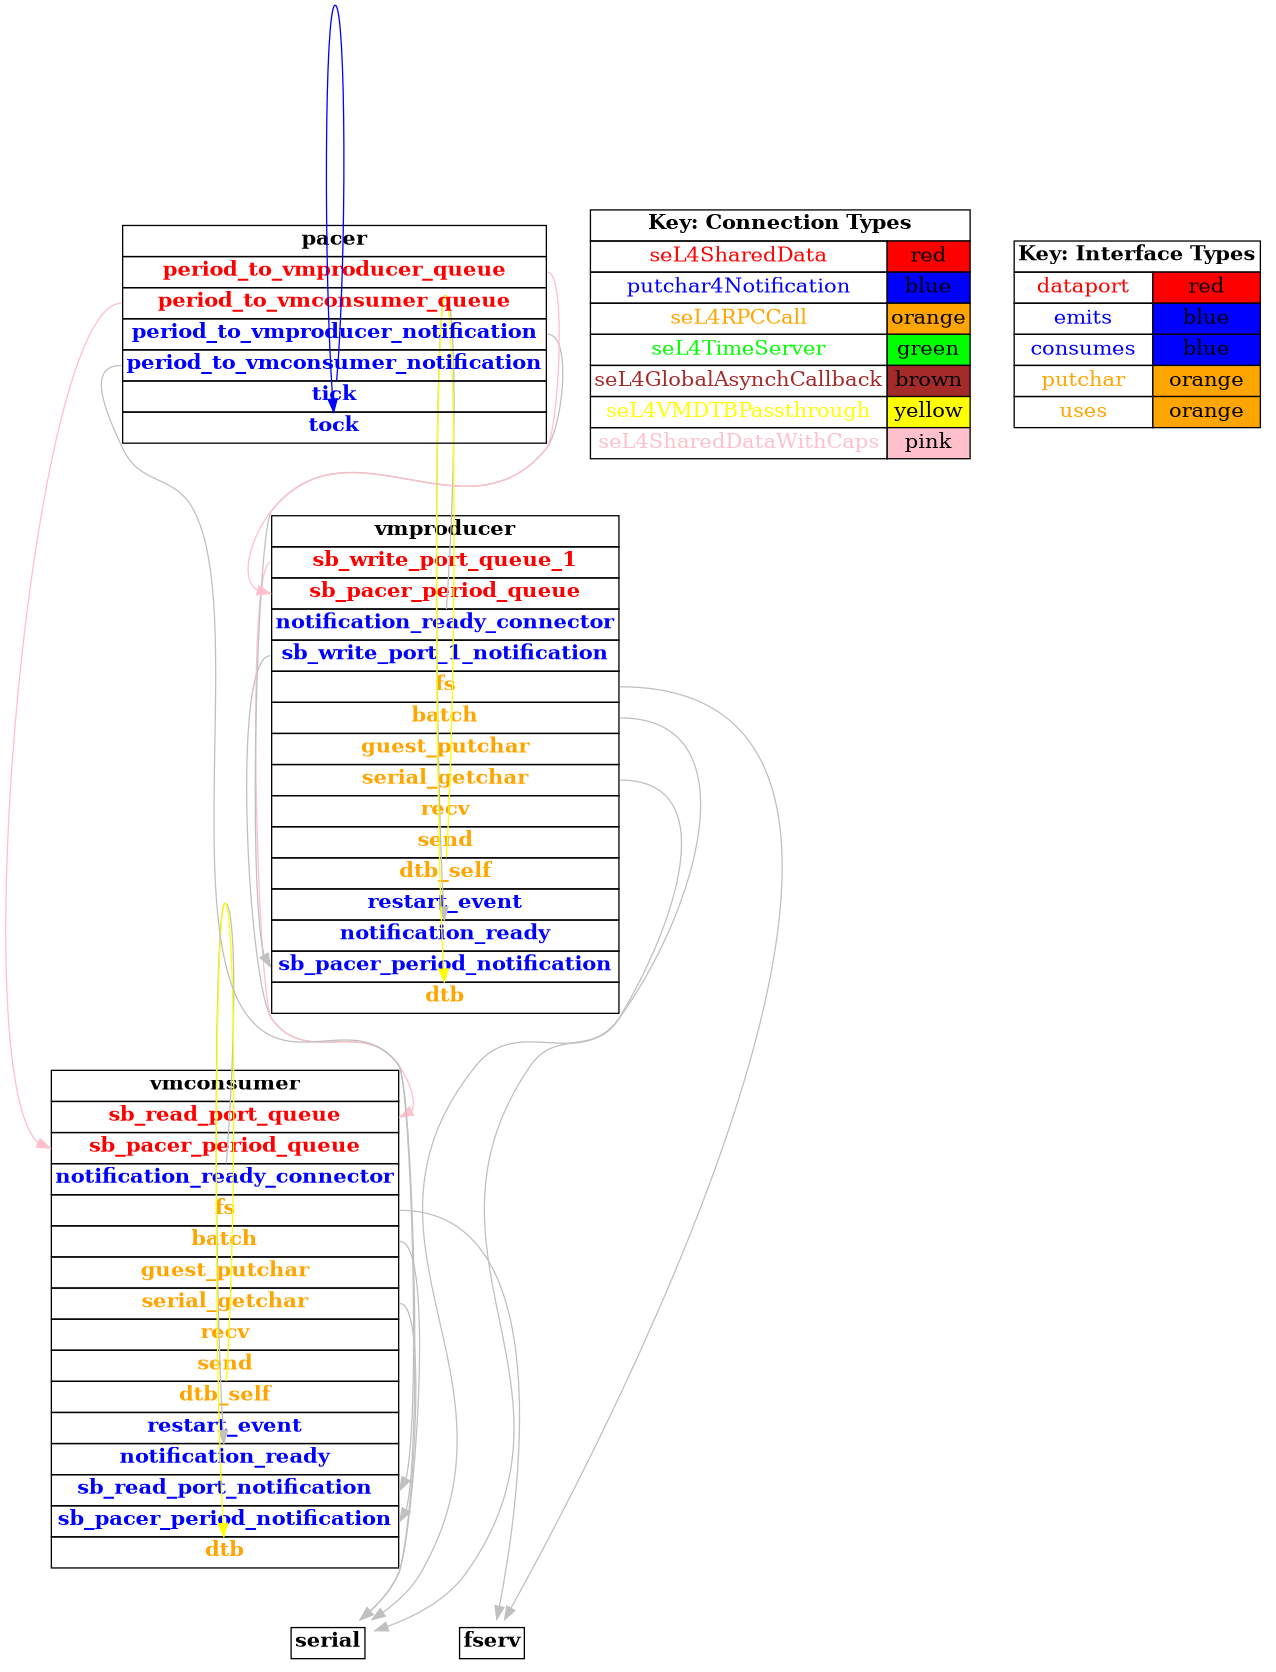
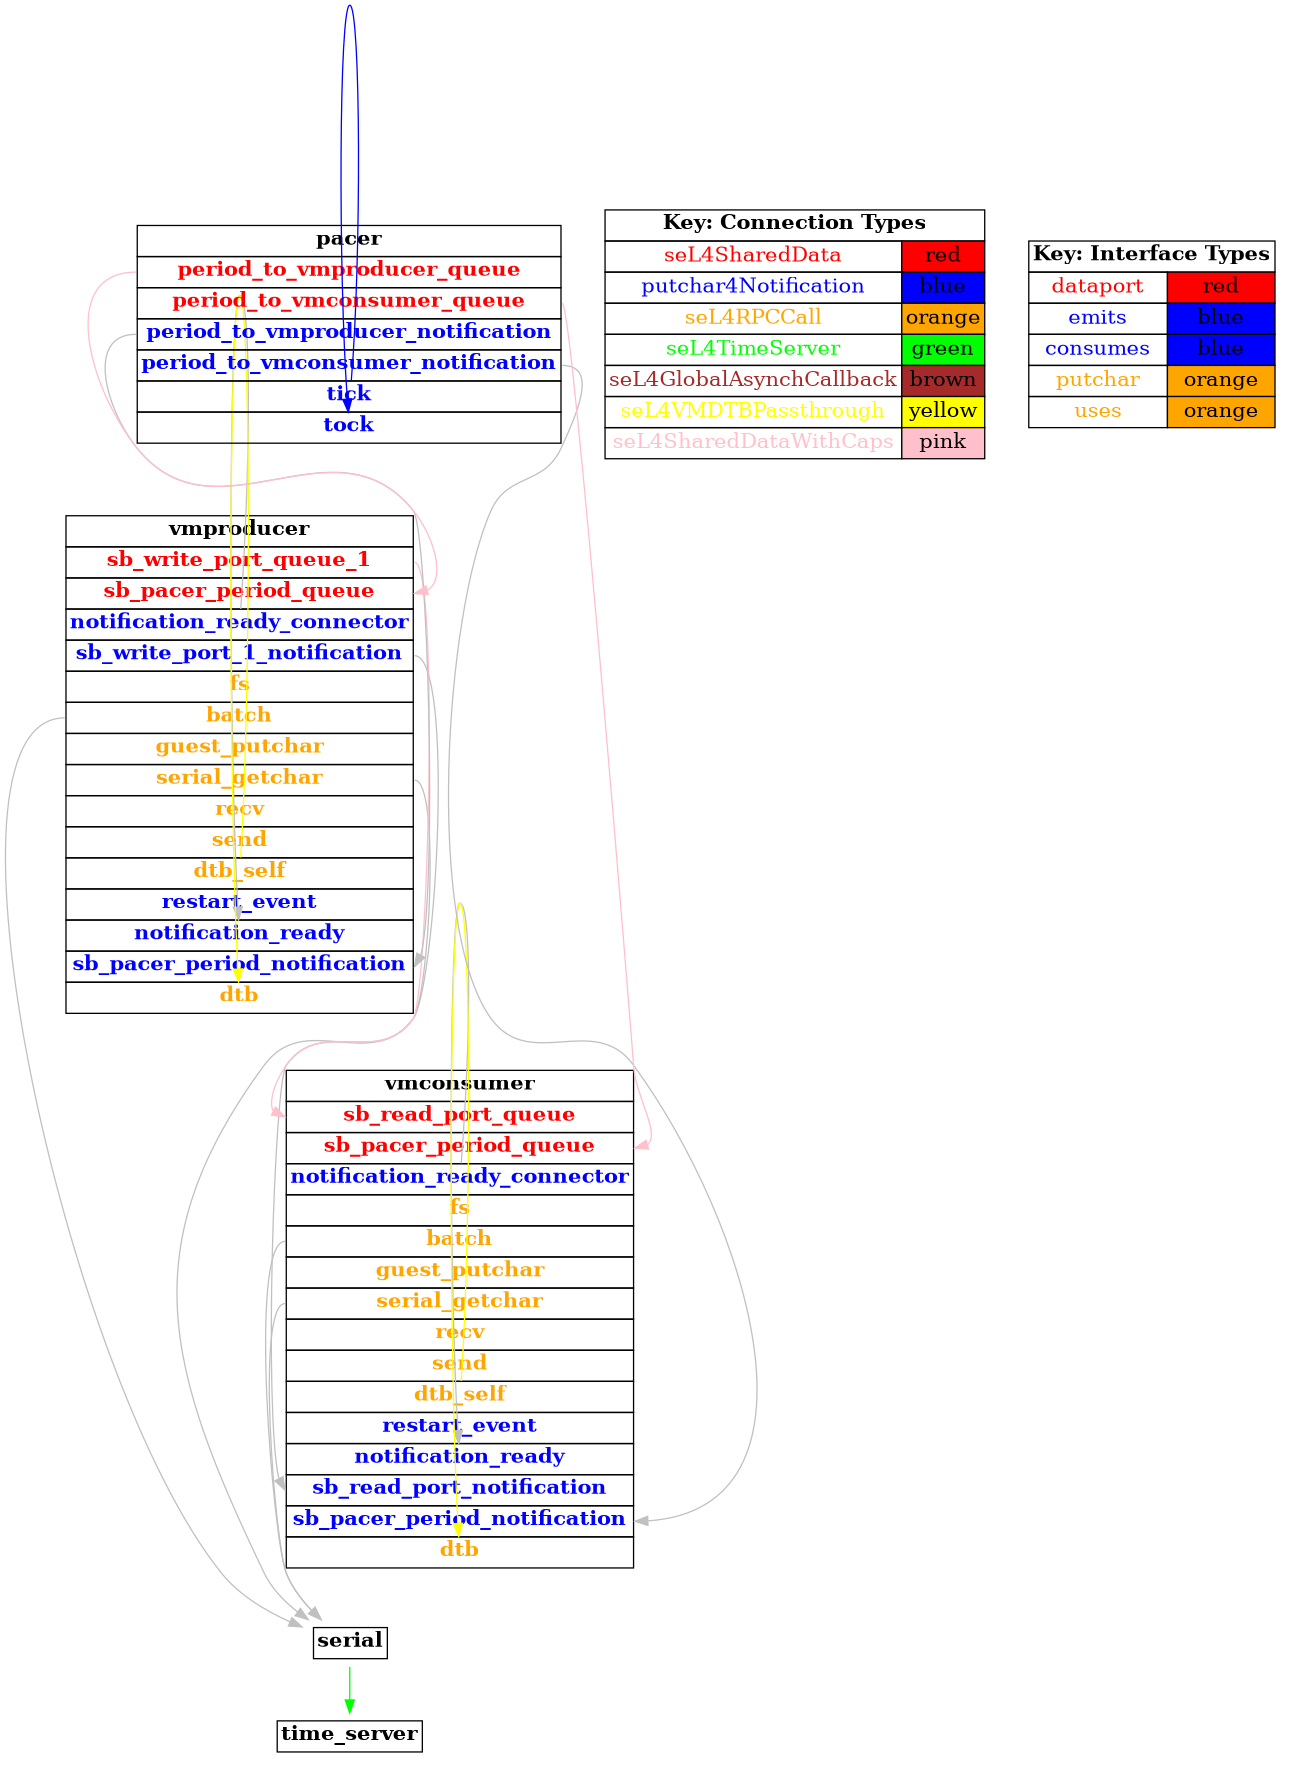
(492, 1643) -> none
none -> (350, 1736)
